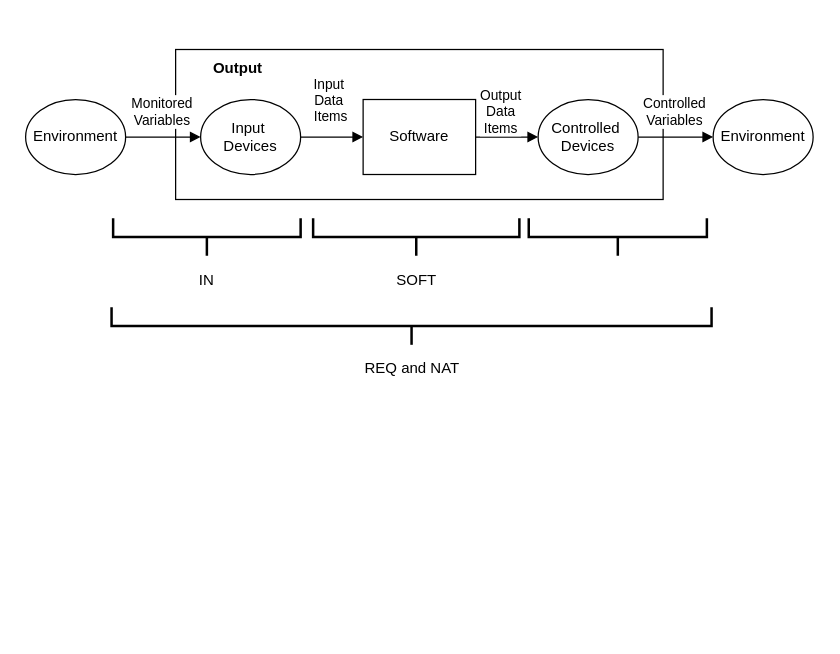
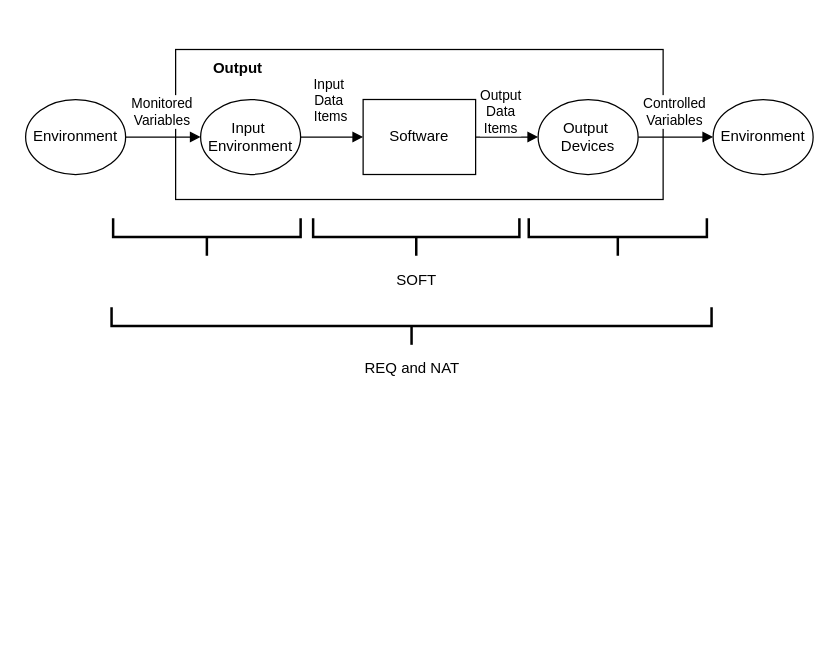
(251, 137) -> (251, 137)
(588, 137) -> (588, 137)
(207, 281) -> none
